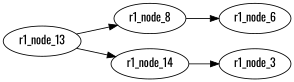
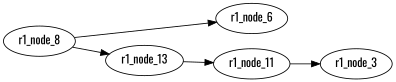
(93, 31) -> (87, 50)
(150, 64) -> (252, 64)
